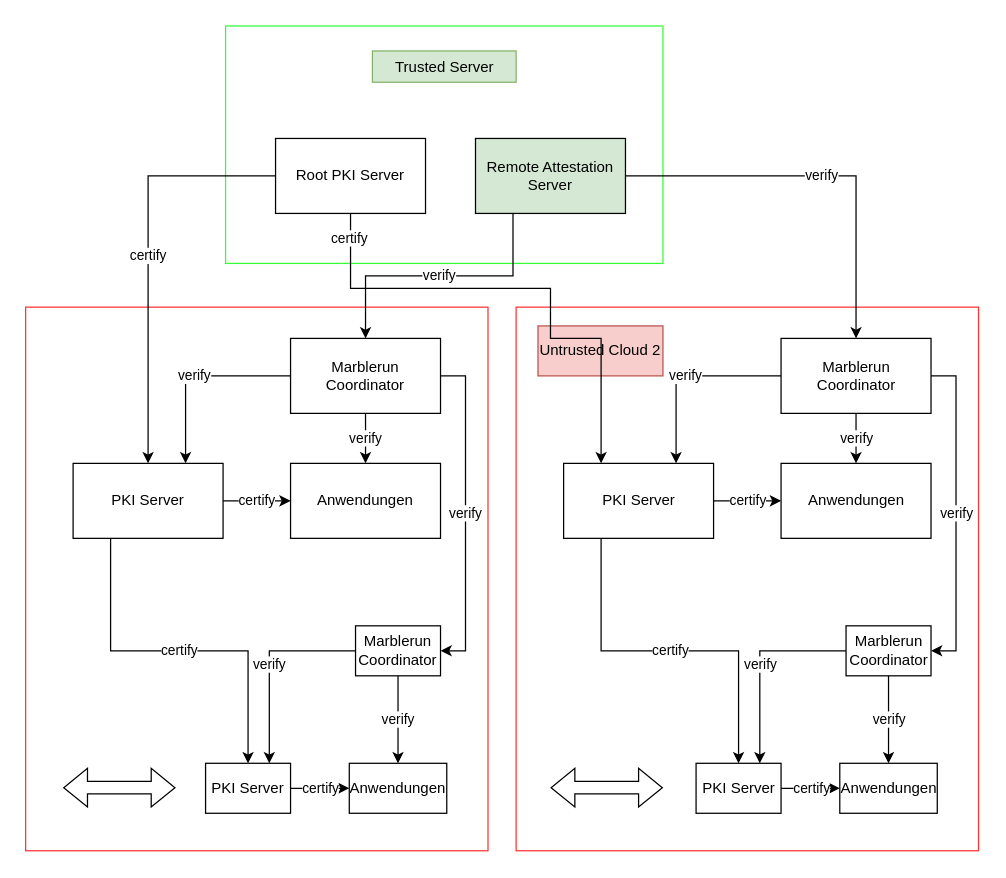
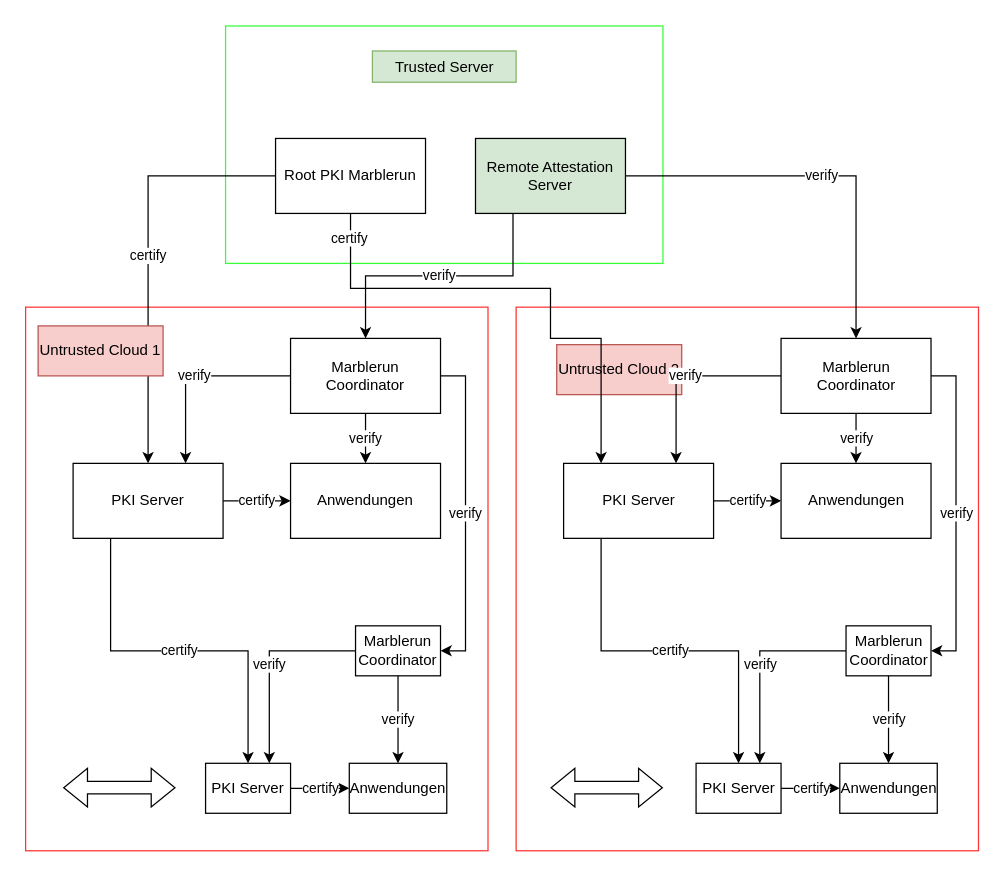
(351, 176) -> (351, 176)
none -> (101, 351)
(601, 351) -> (619, 369)
